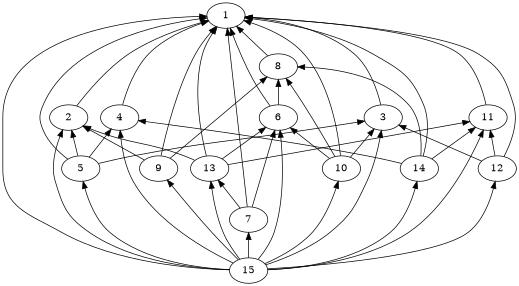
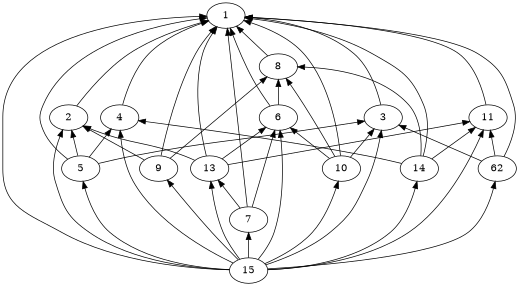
(497, 169) -> (497, 169)
